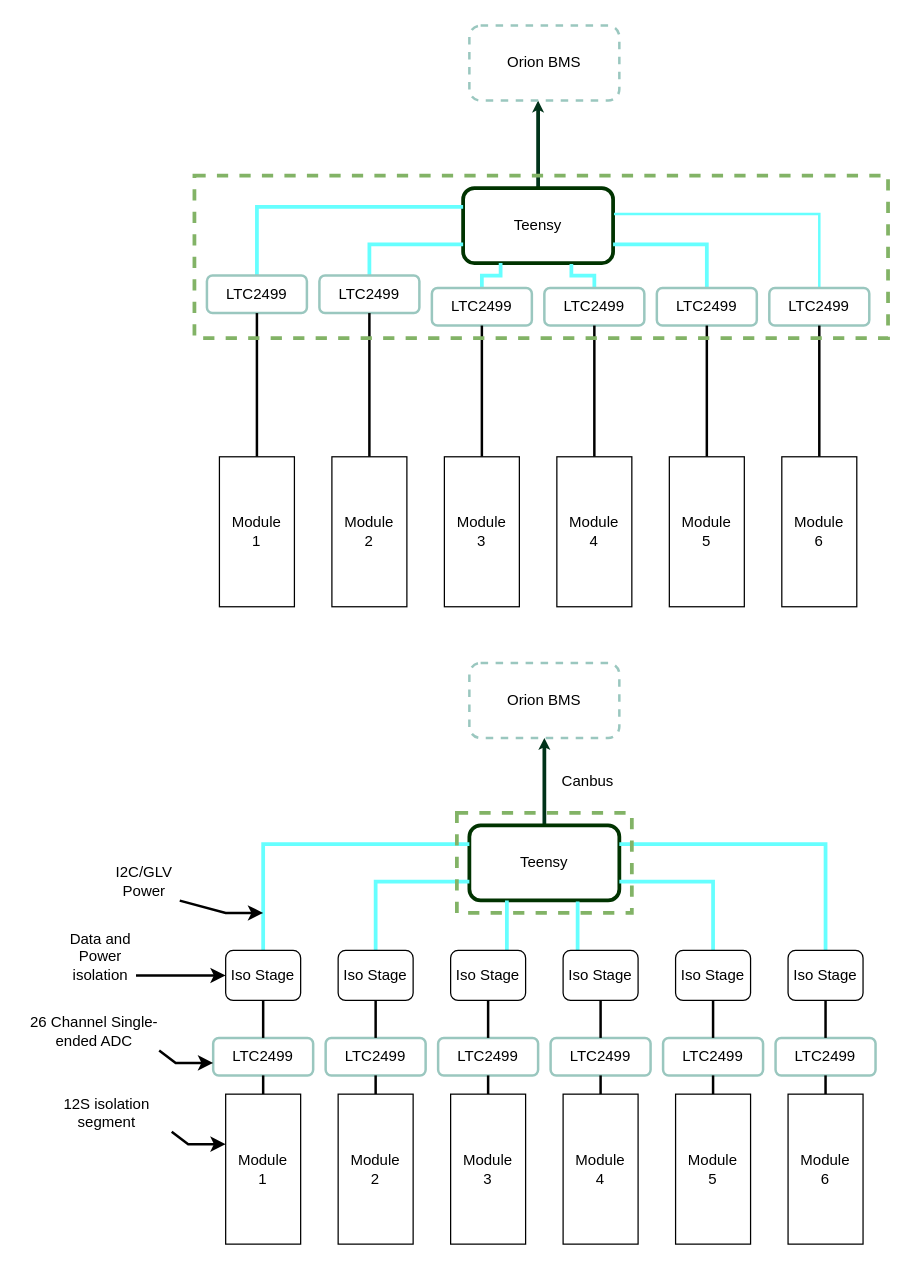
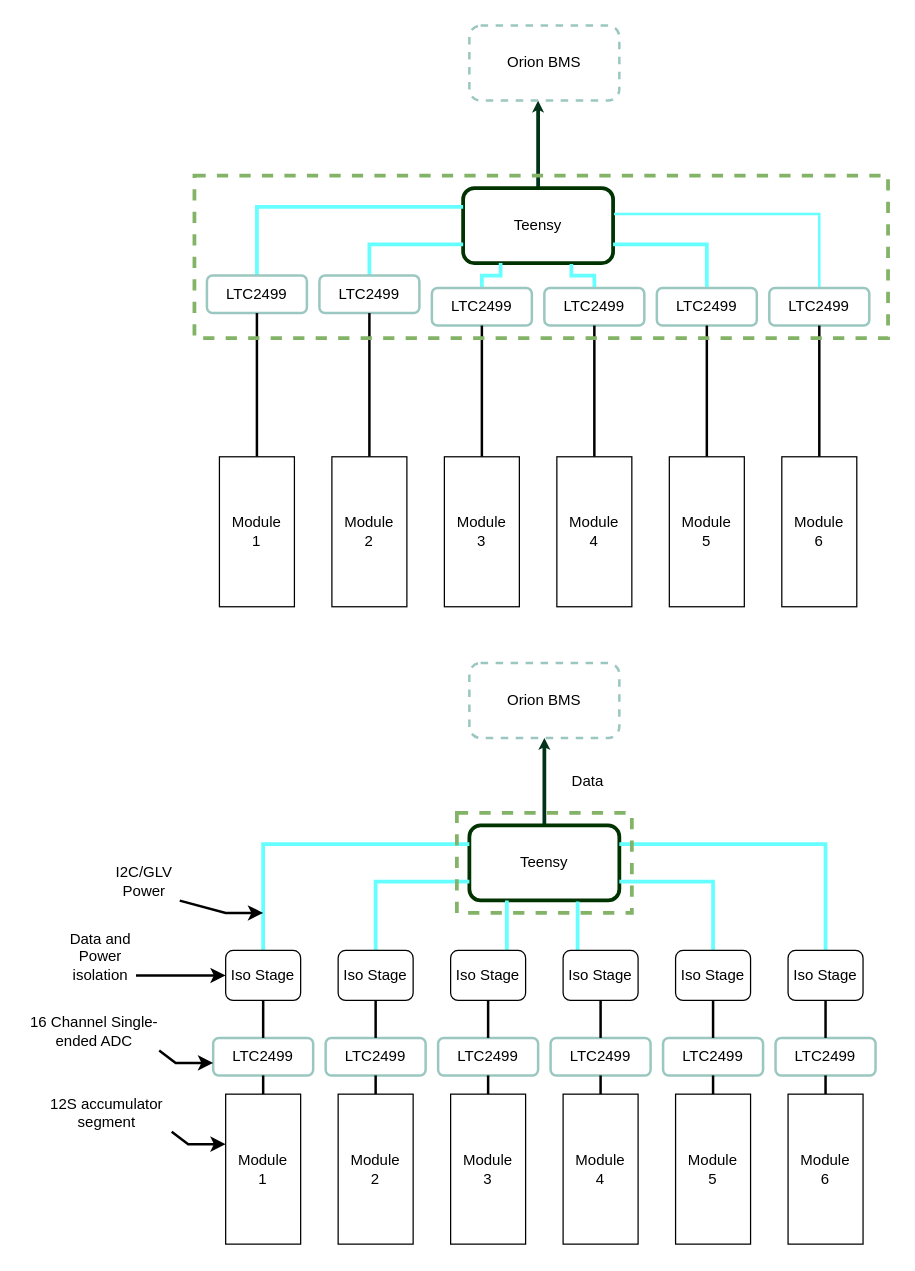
(588, 782) -> (588, 782)
(94, 1032) -> (94, 1032)
(107, 1113) -> (107, 1113)
